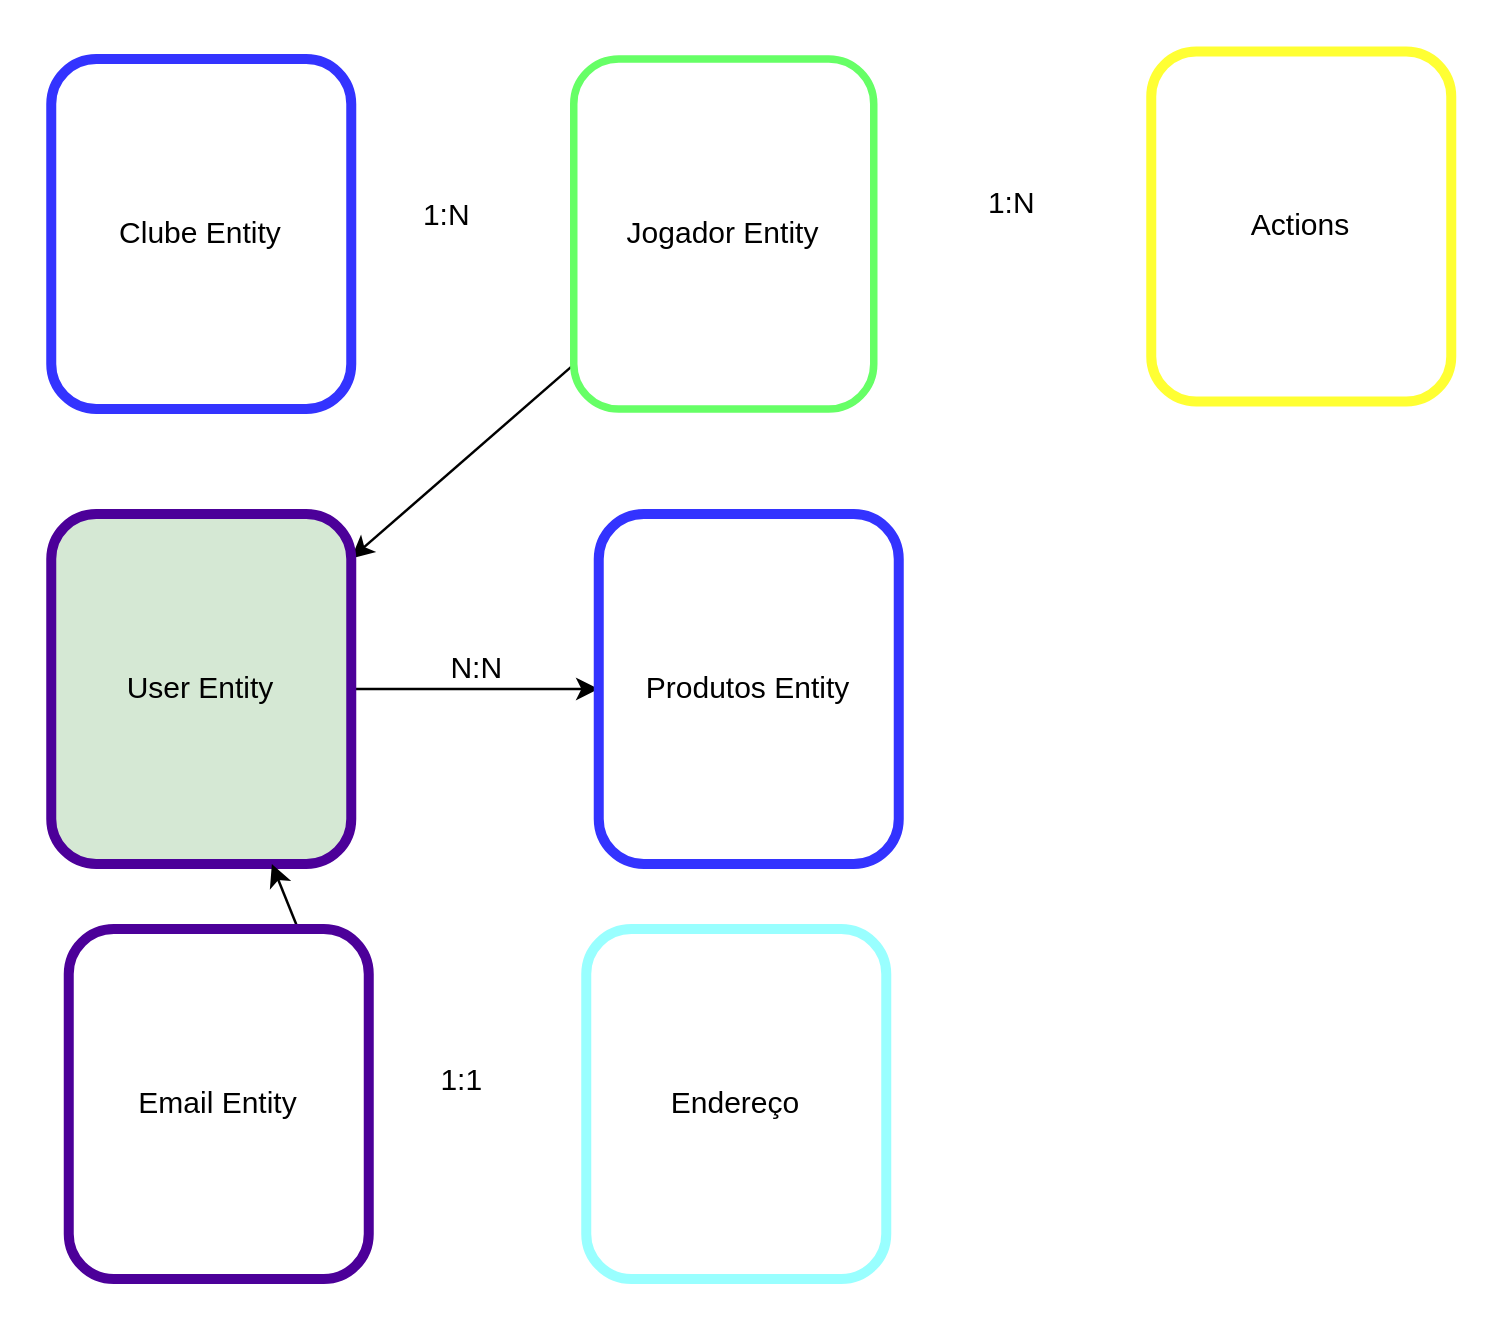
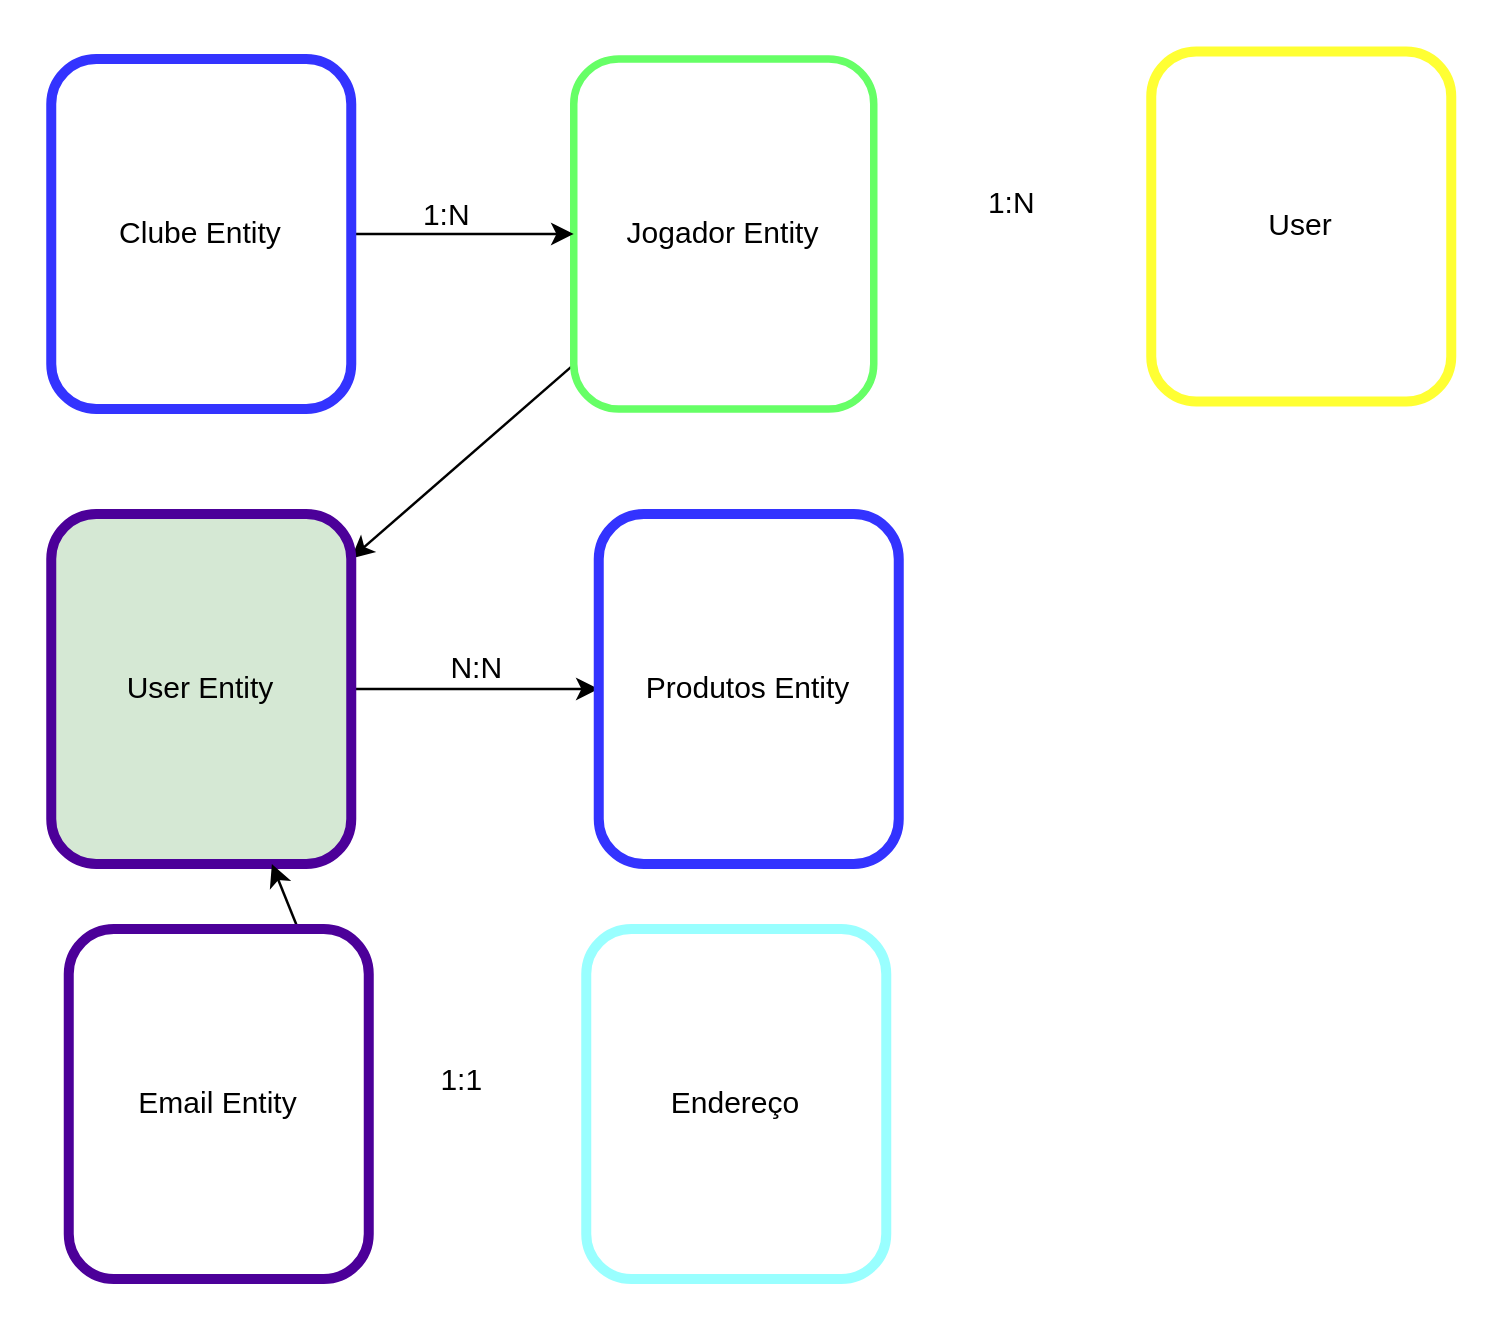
(1301, 226) -> (1301, 226)
none -> (456, 234)
